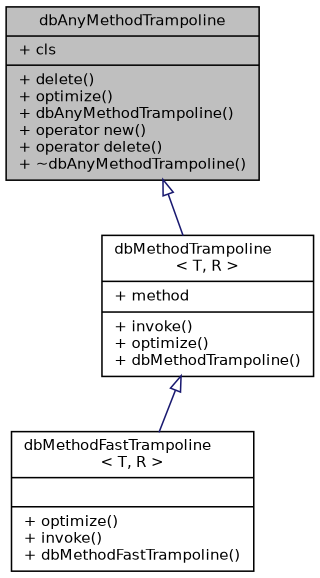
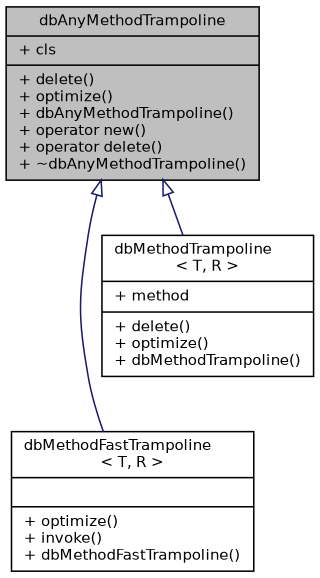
(154, 327) -> (153, 327)
(167, 411) -> (81, 314)
